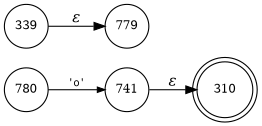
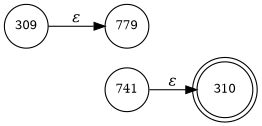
(26, 26) -> (26, 26)
(26, 90) -> none
